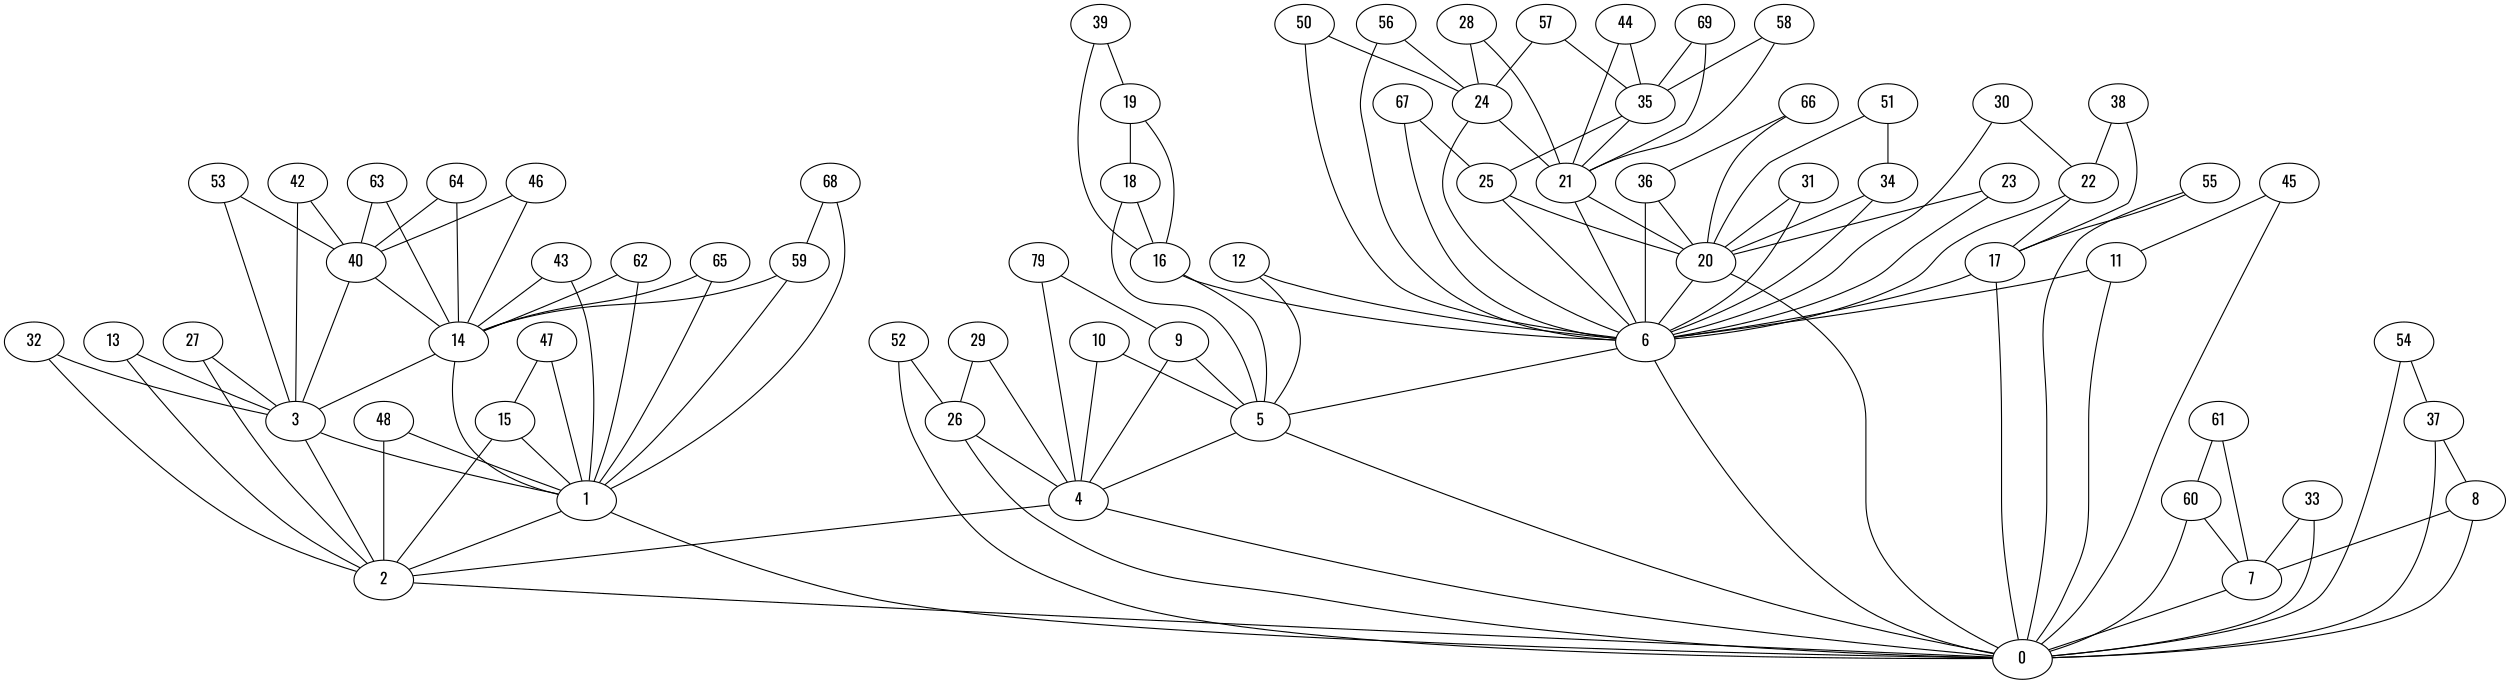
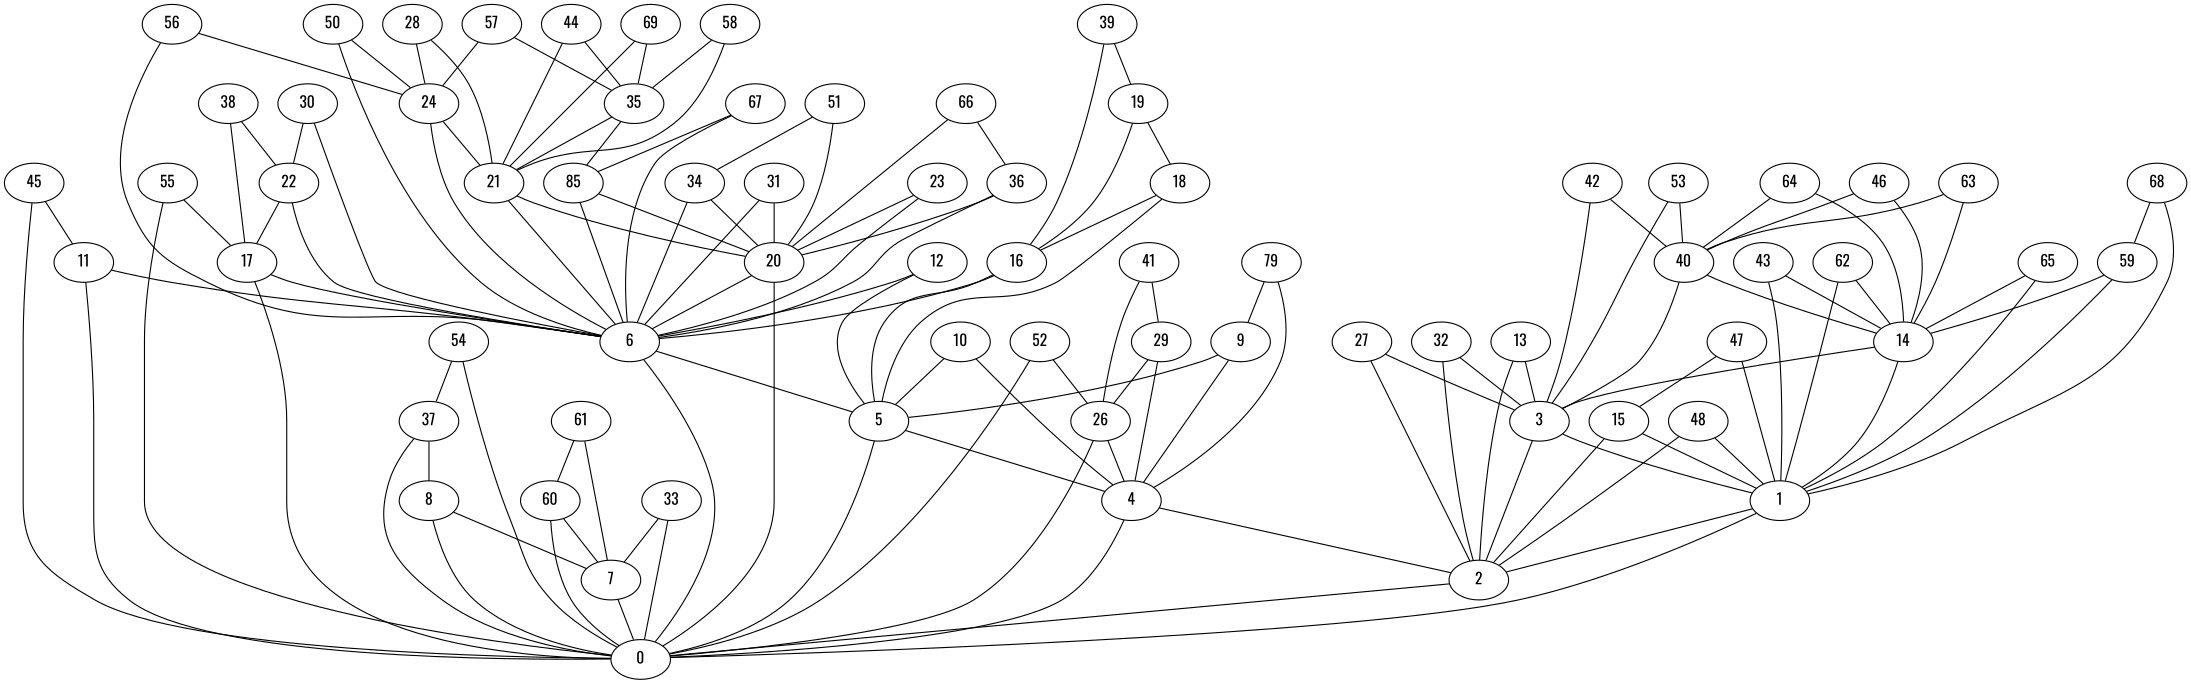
(1487, 183) -> (573, 183)
none -> (1149, 262)
